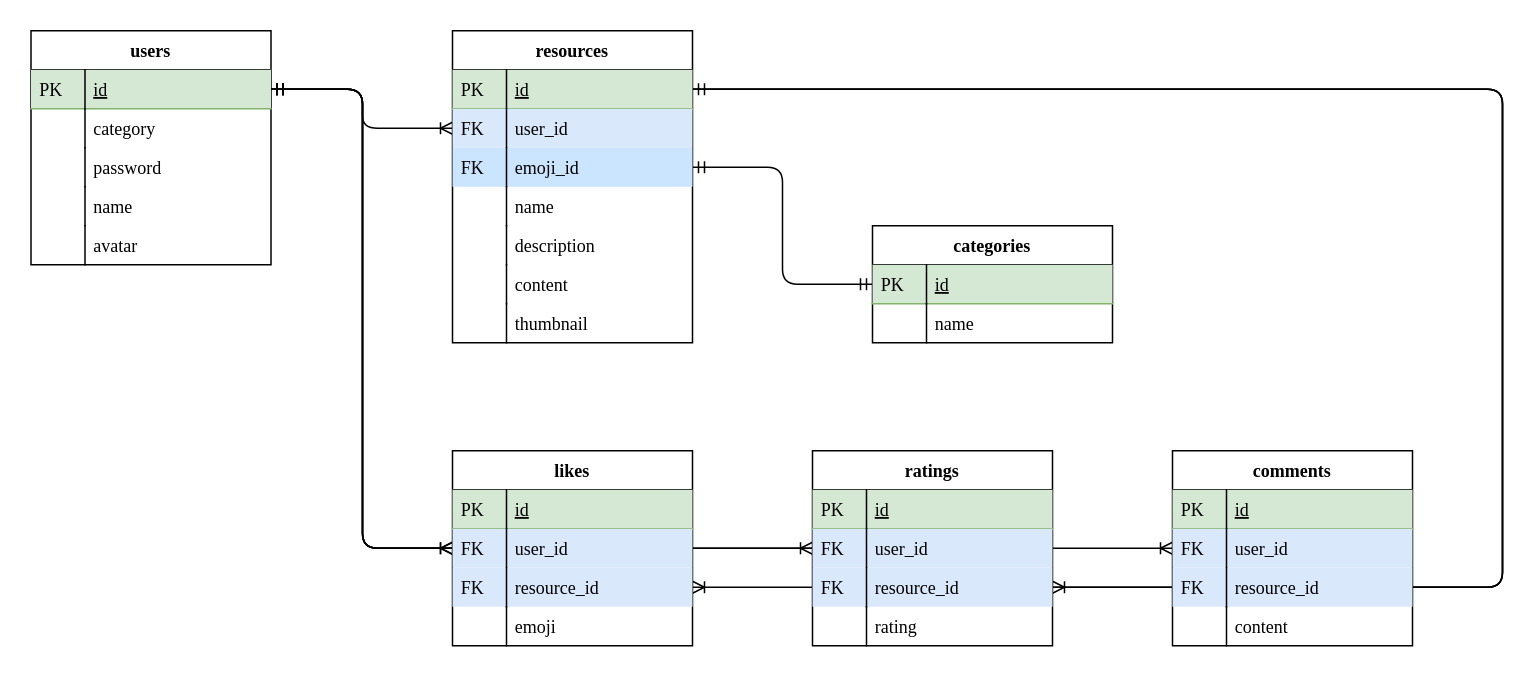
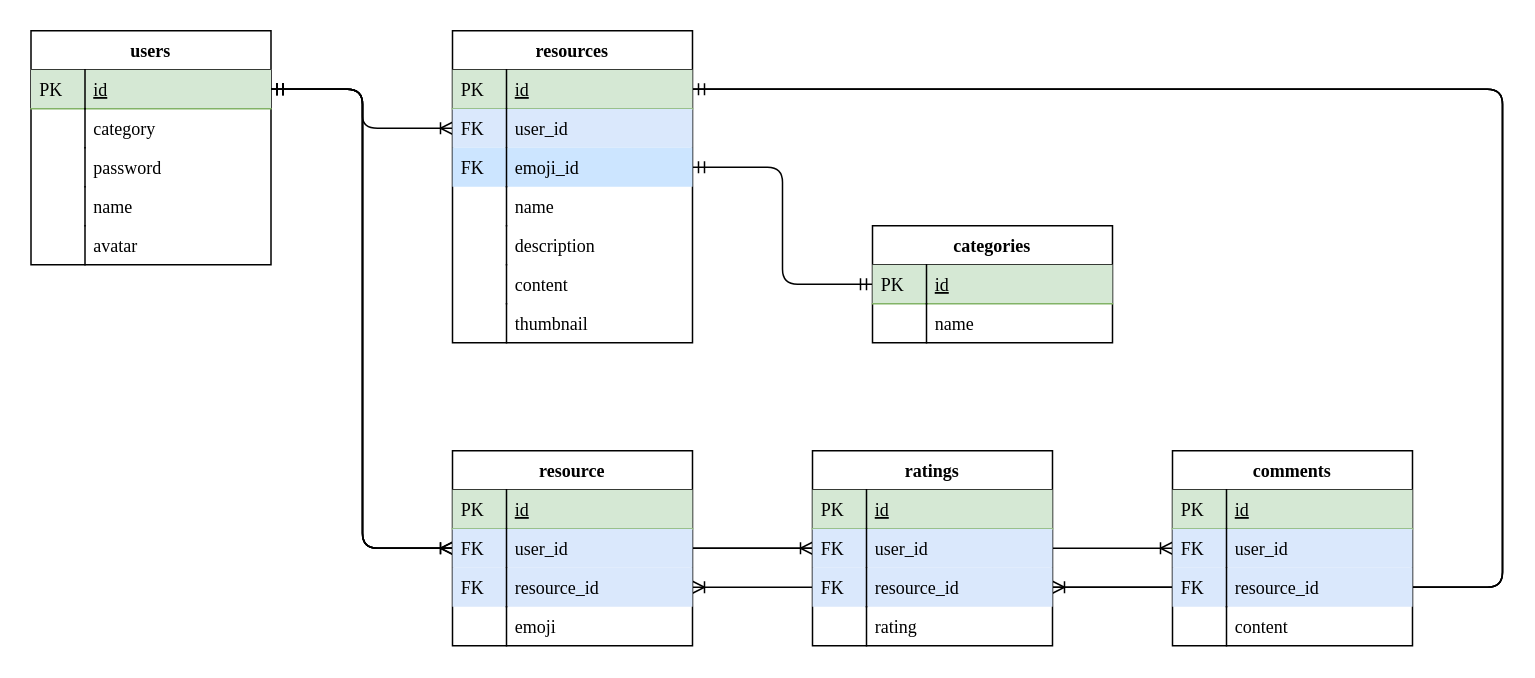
(572, 471) -> (572, 471)
